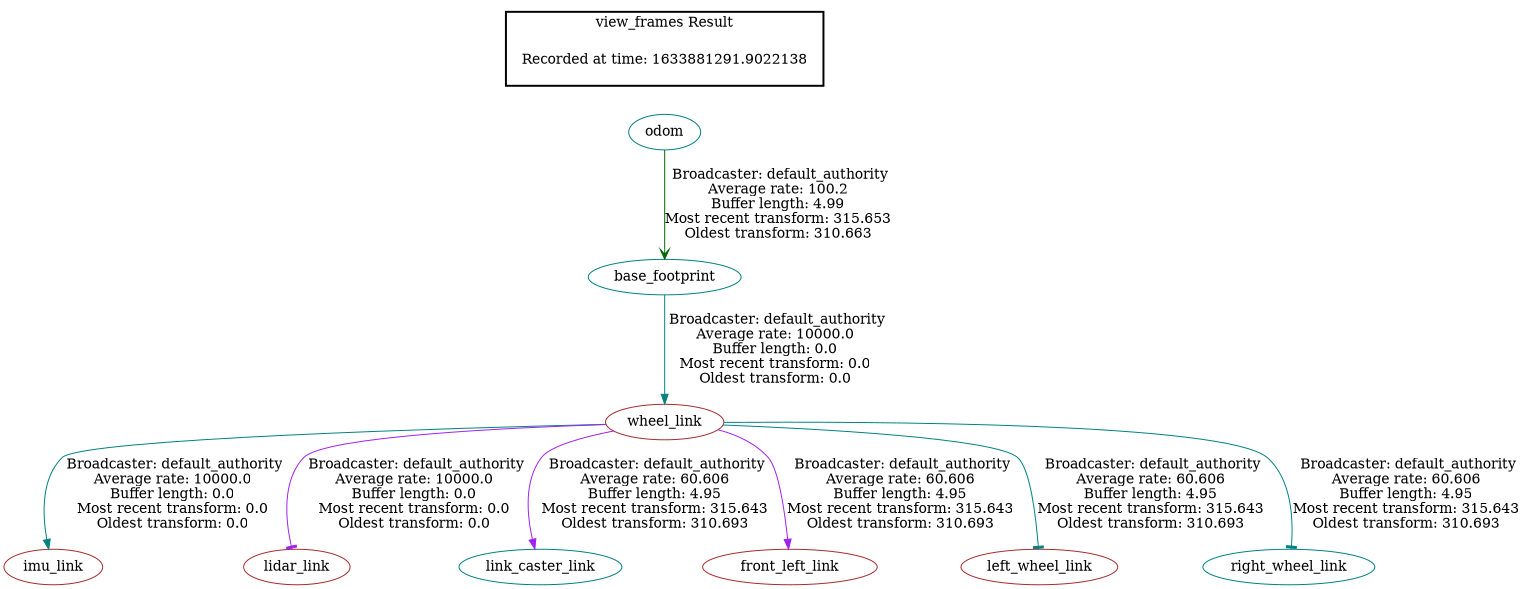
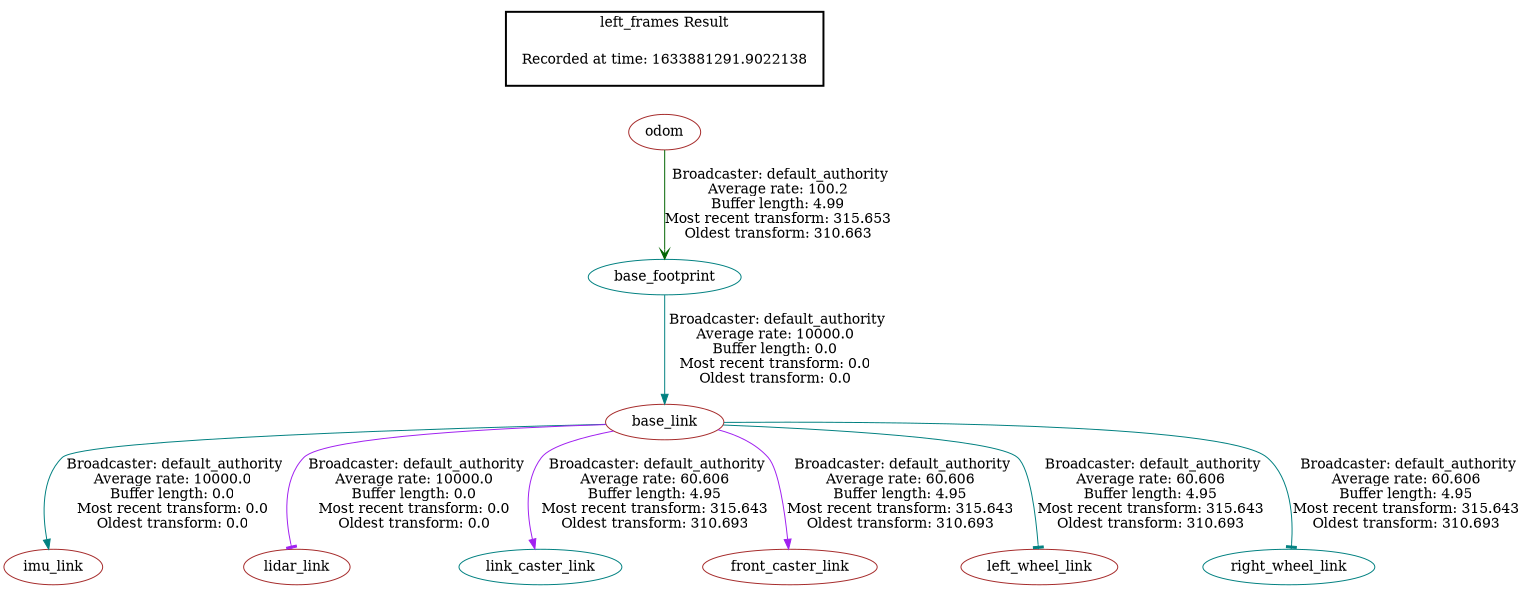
(665, 23) -> (665, 23)
(665, 132) -> (665, 132)
(665, 422) -> (665, 422)
(790, 567) -> (790, 567)
